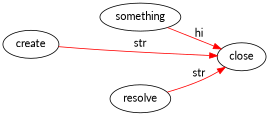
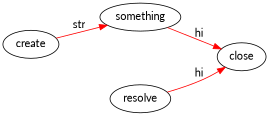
(134, 52) -> (78, 33)
(199, 74) -> (199, 74)
